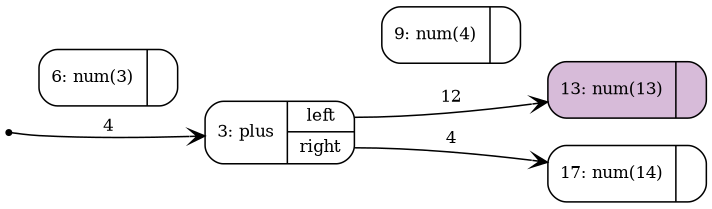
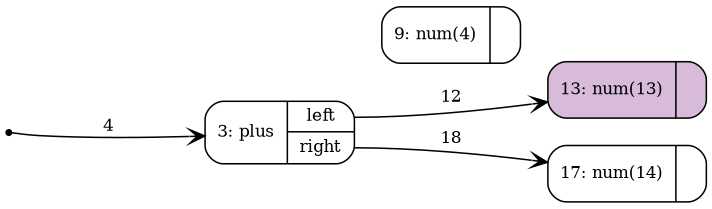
(108, 78) -> none
(451, 139) -> (451, 139)
